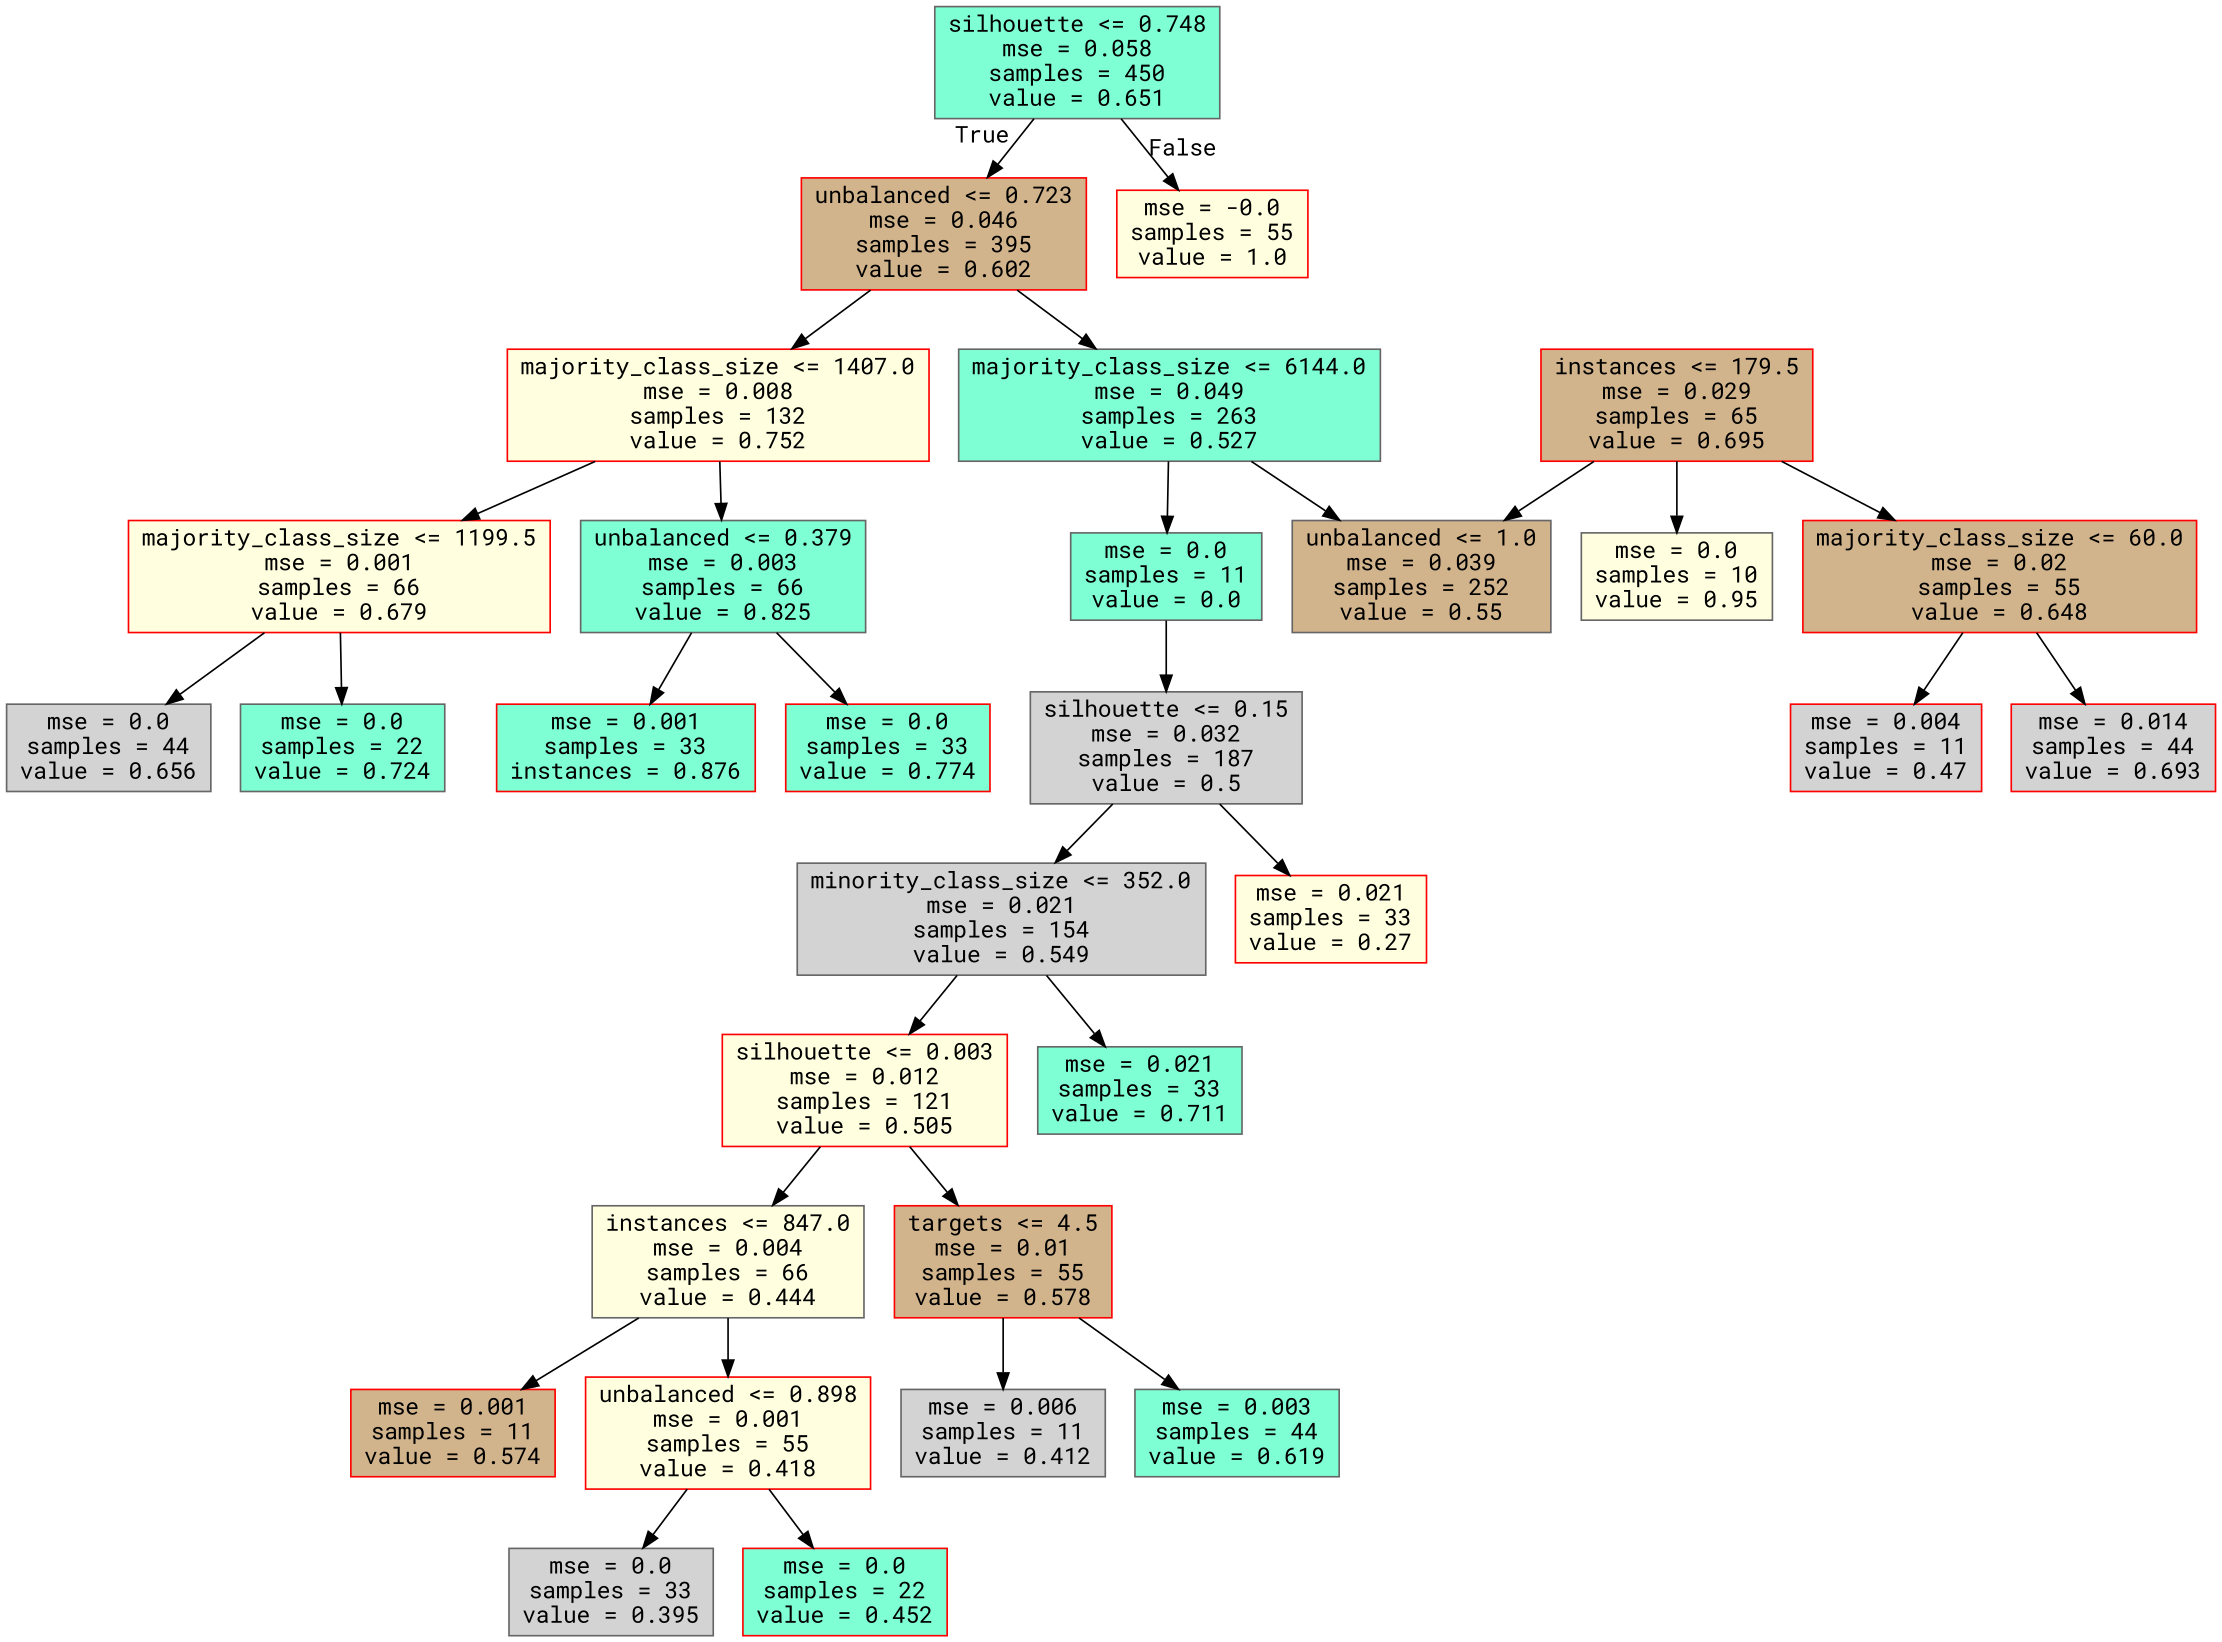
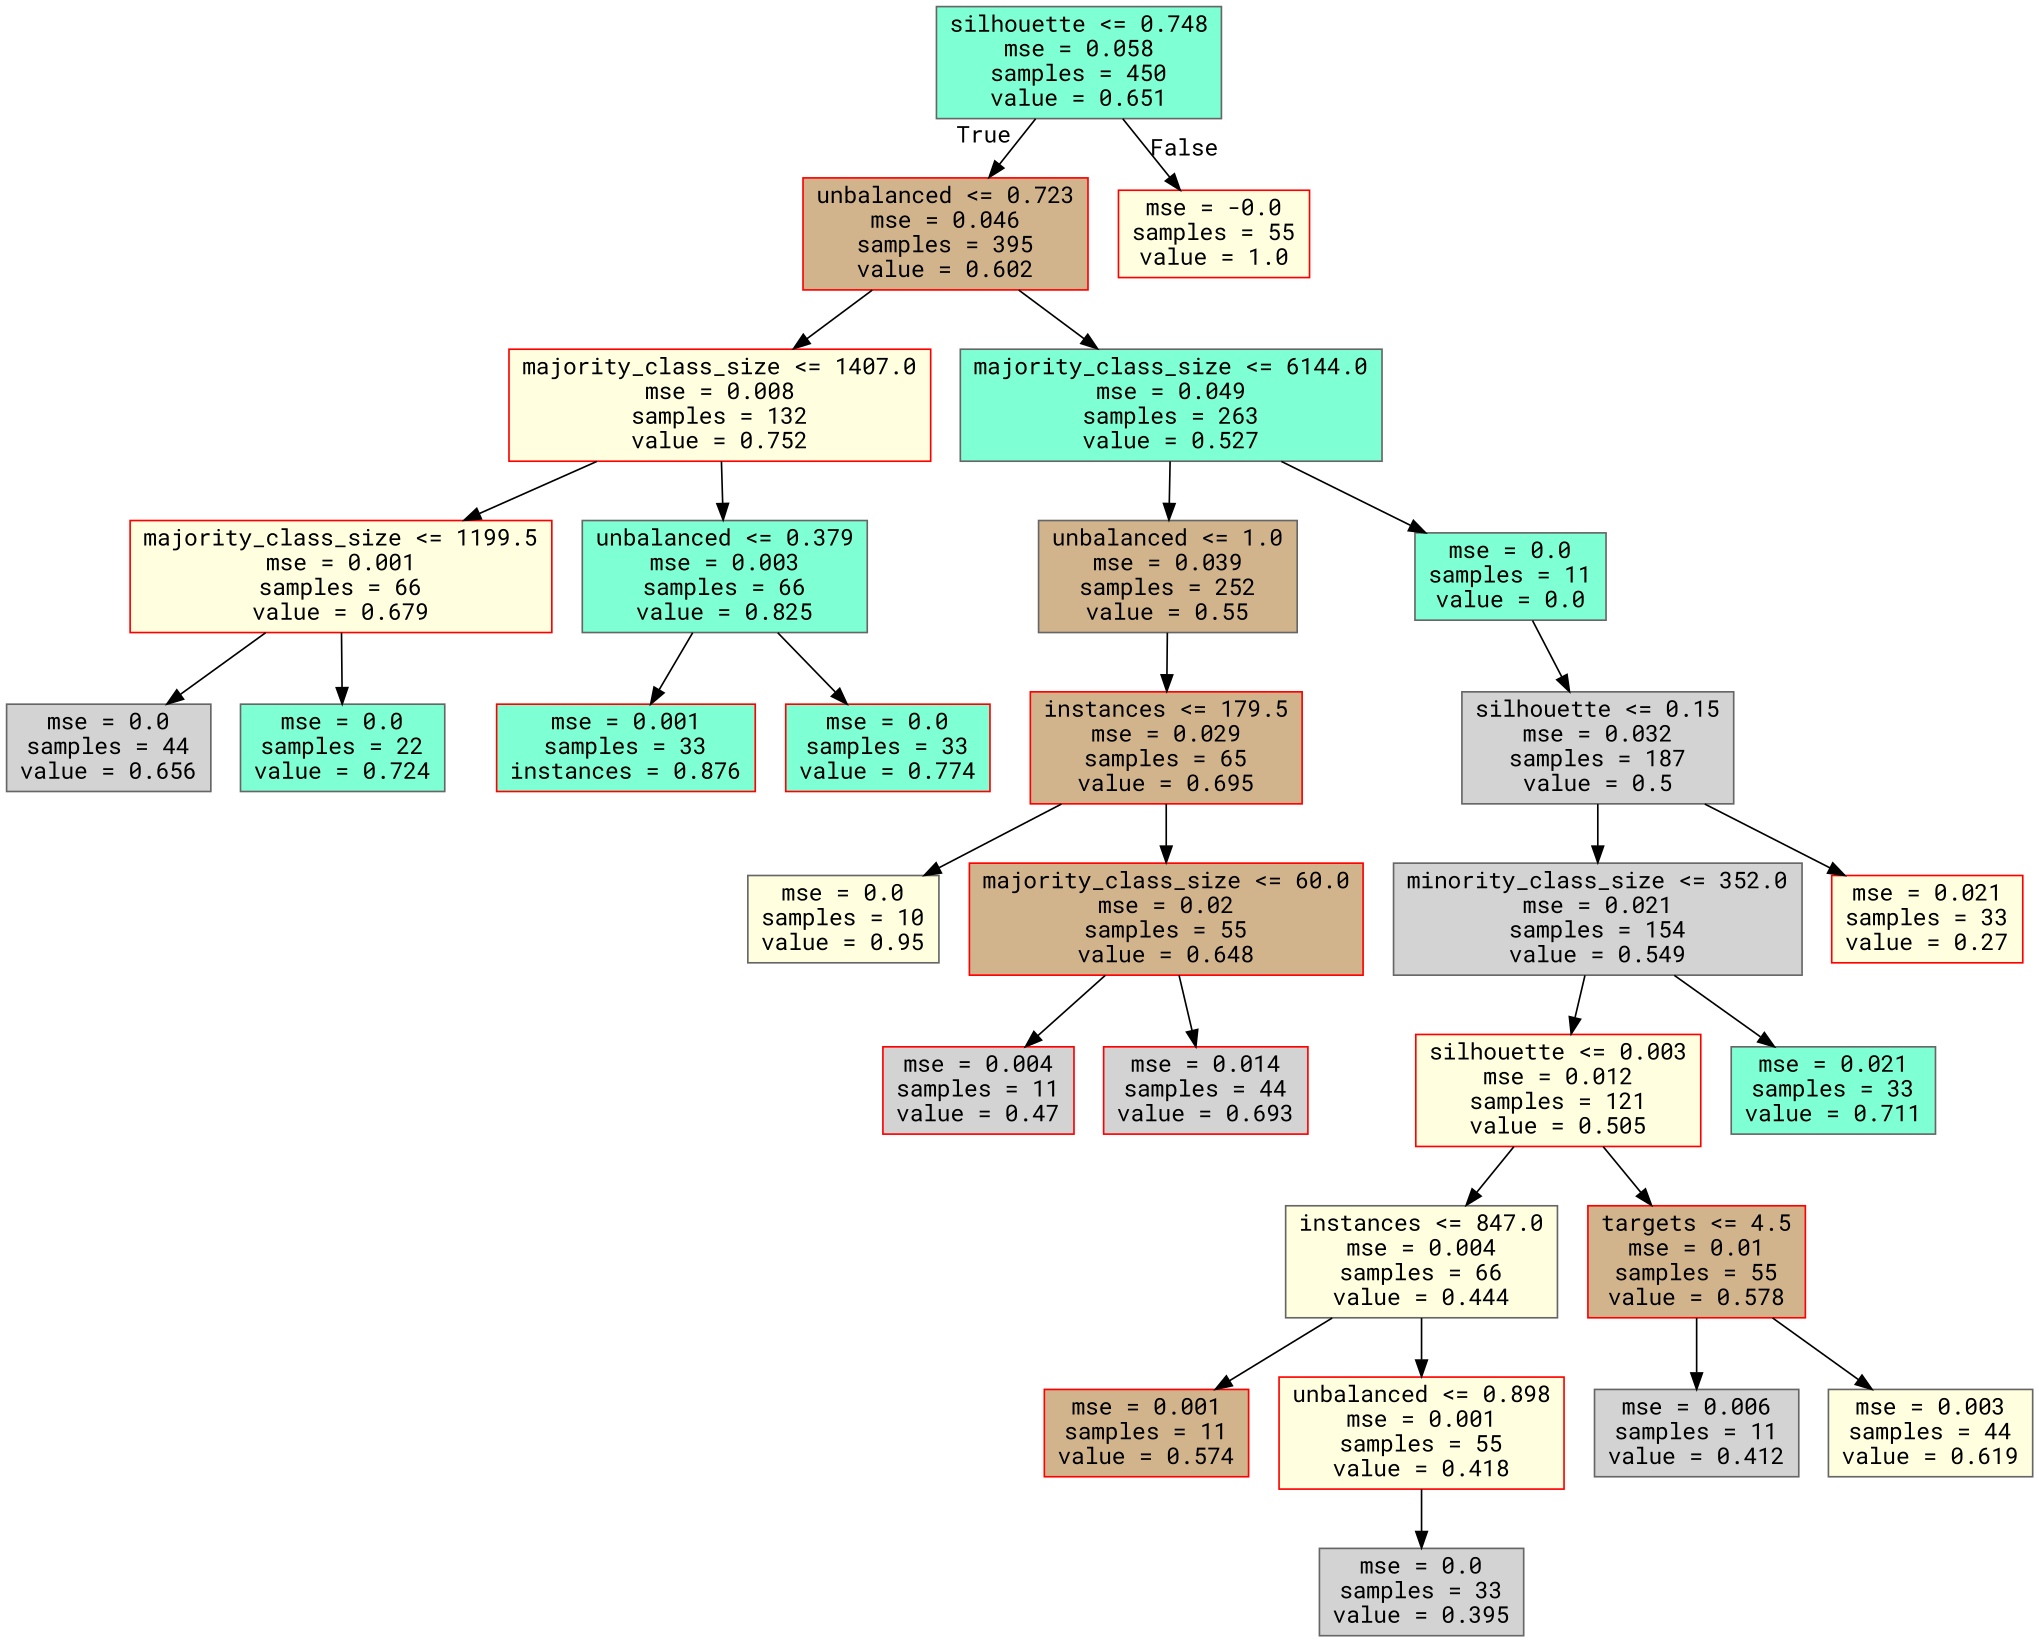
(1556, 486) -> (1167, 654)
(1237, 1433) -> (1931, 1433)
(845, 1592) -> none
